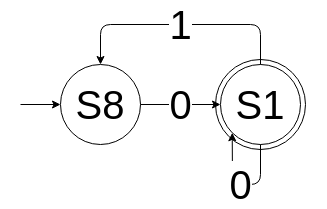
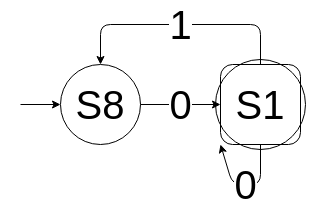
(261, 105) -> (261, 105)
